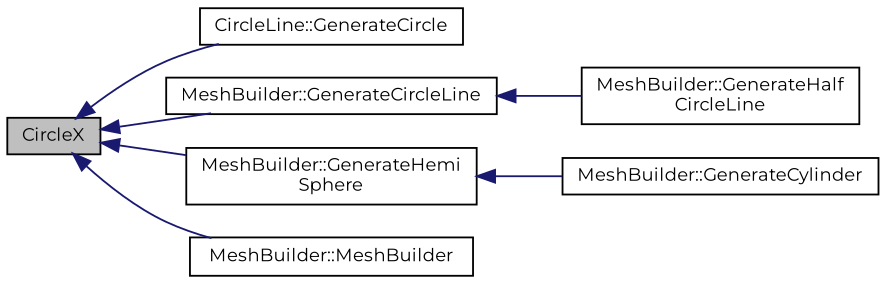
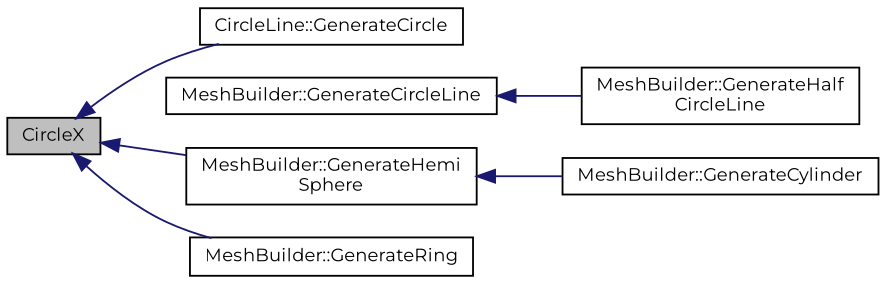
(165, 120) -> none
(331, 257) -> (331, 257)
